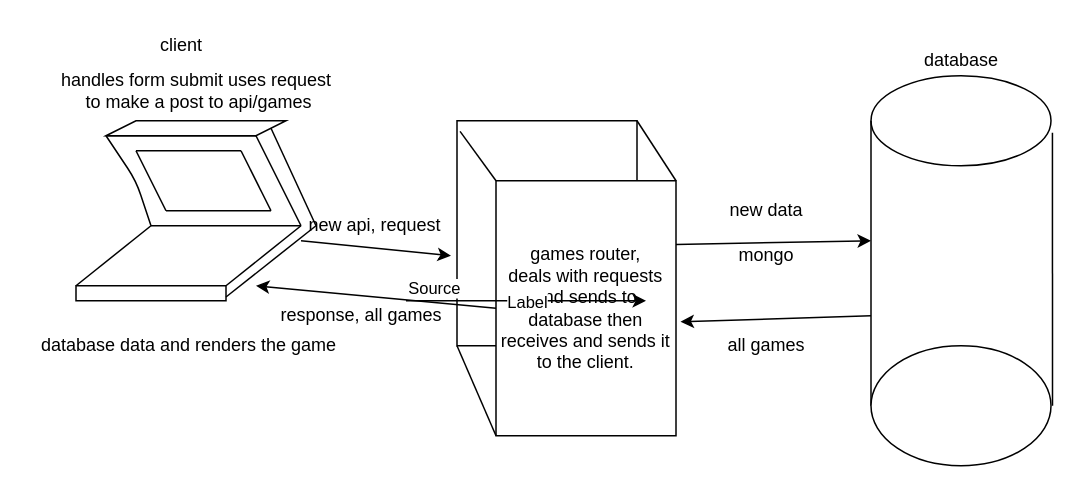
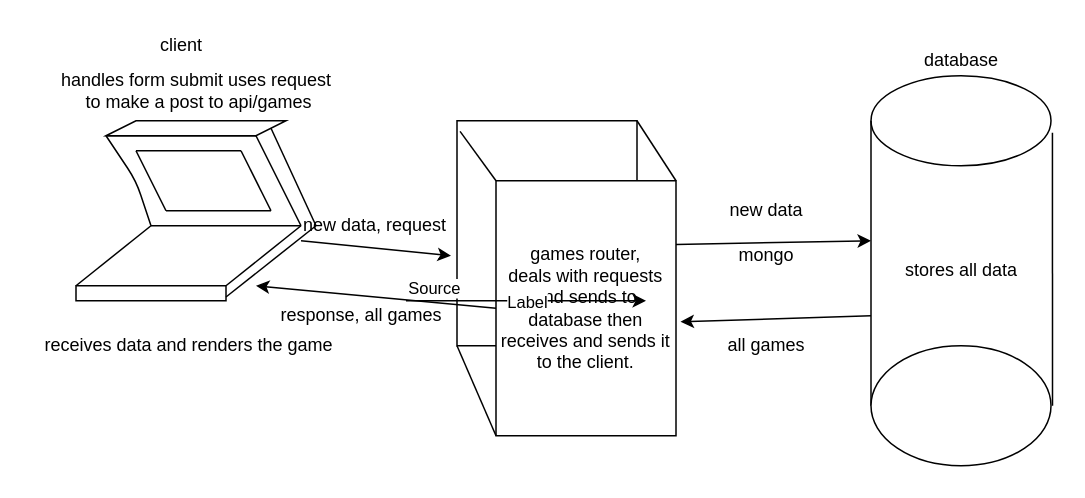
(375, 226) -> (375, 226)
none -> (961, 271)
(189, 346) -> (189, 346)
